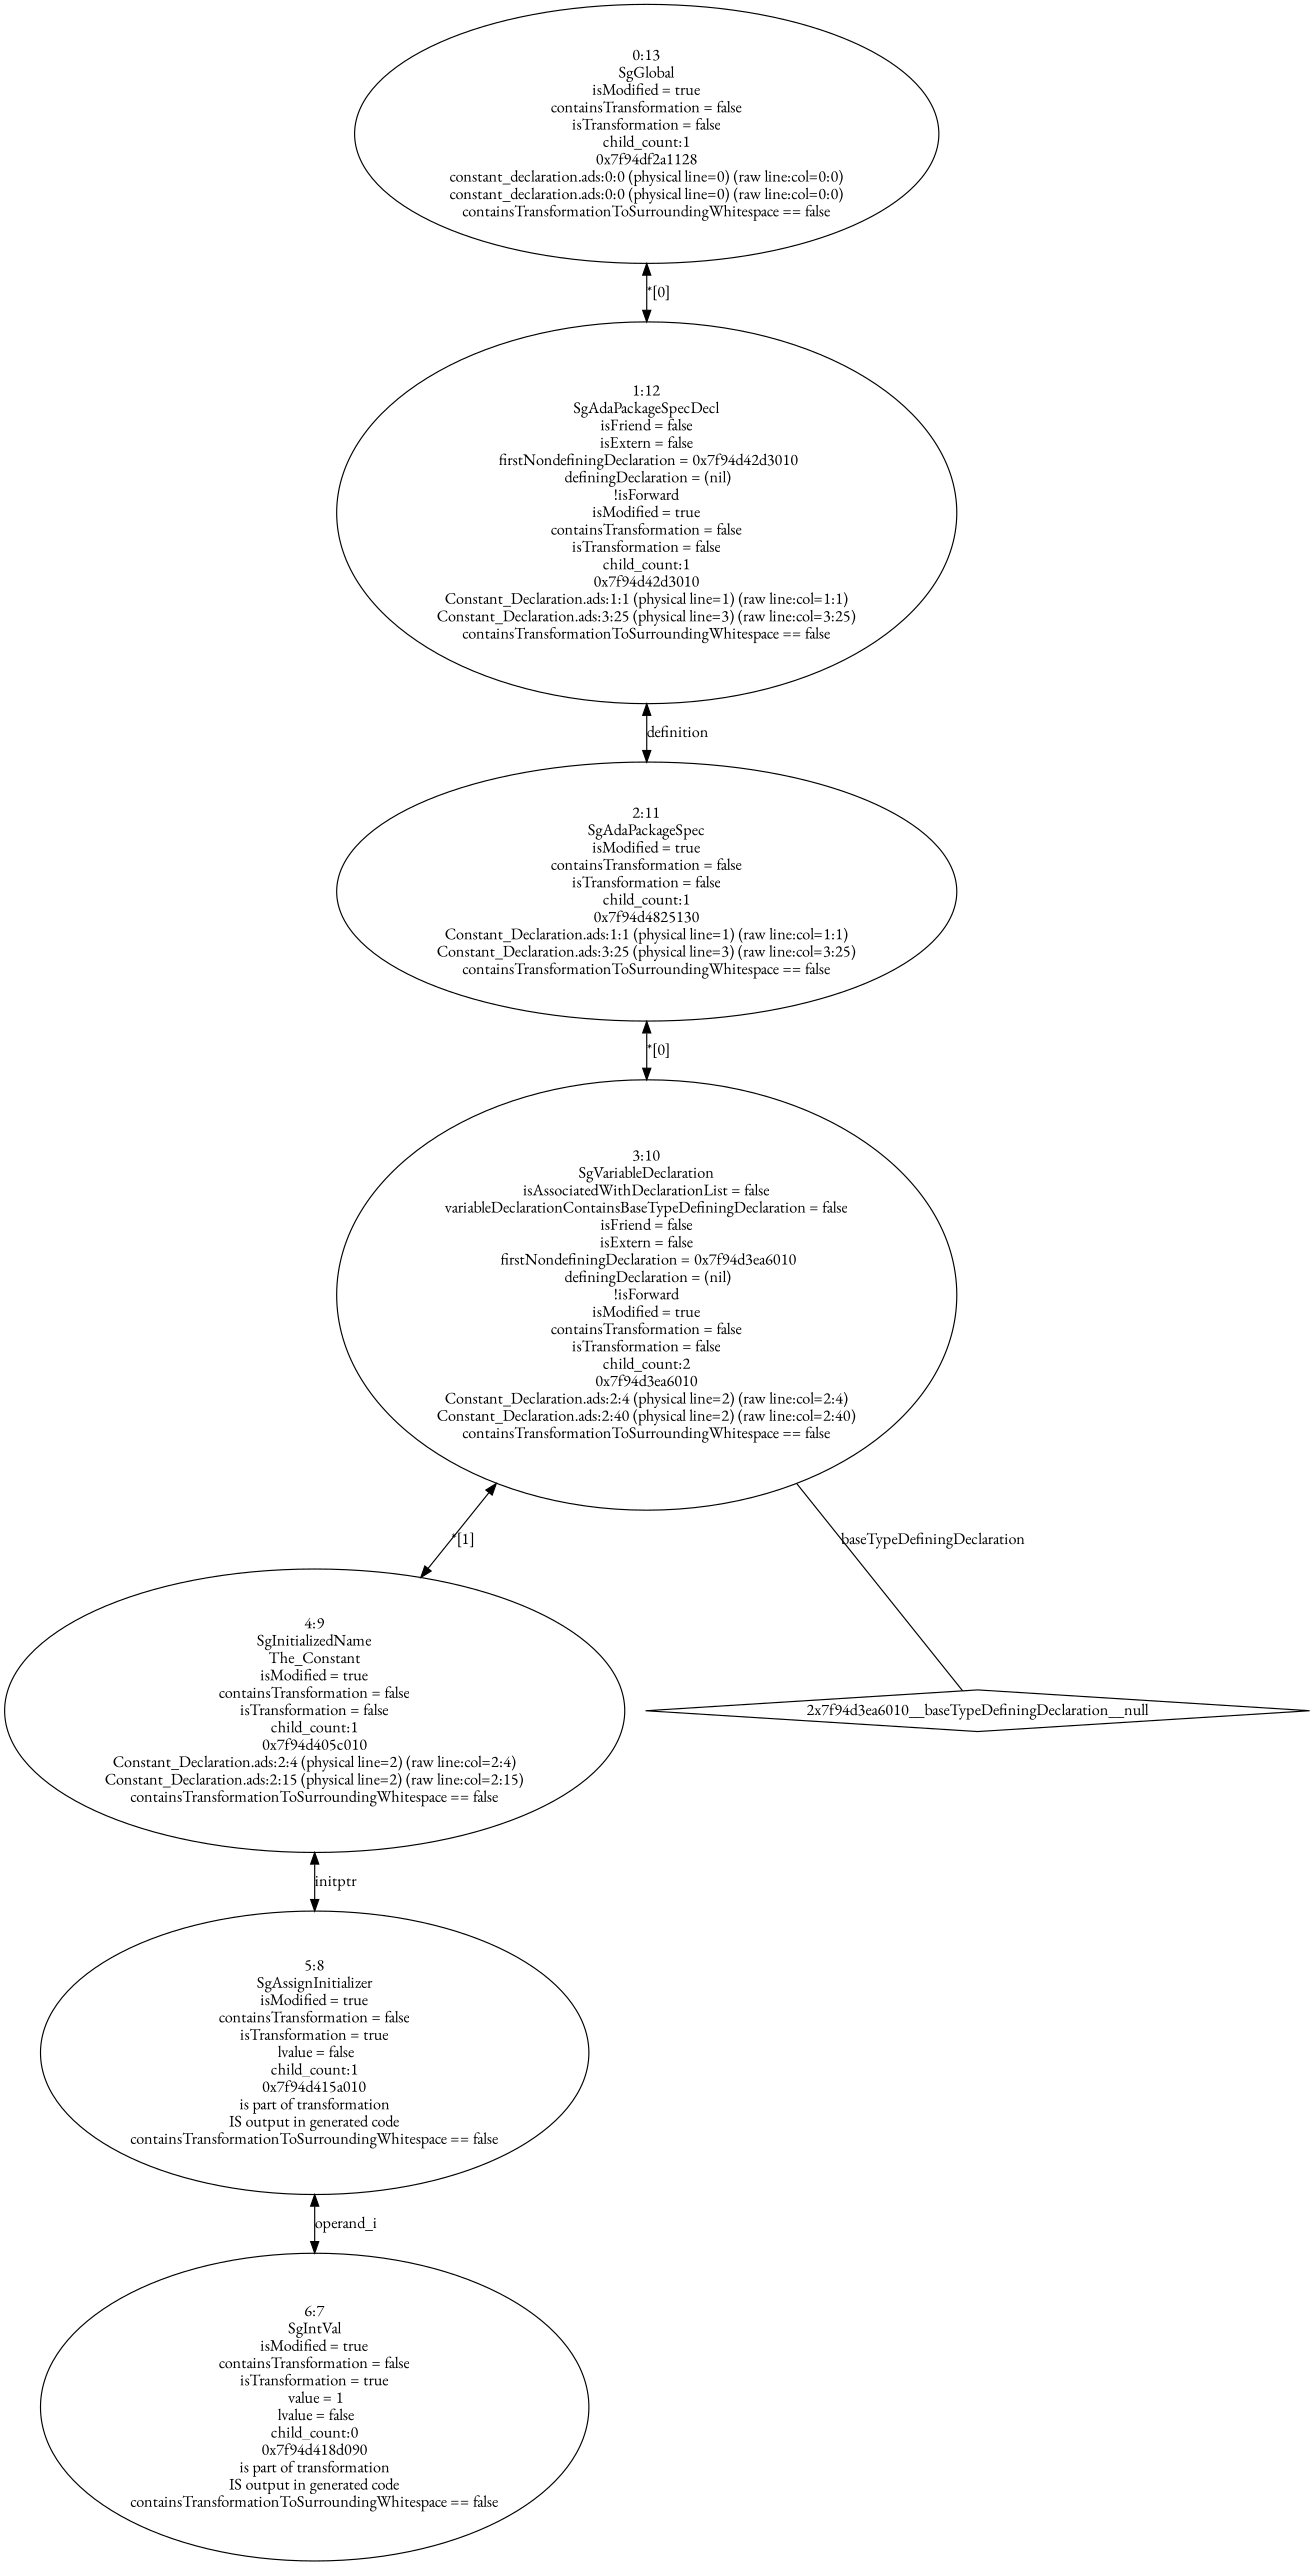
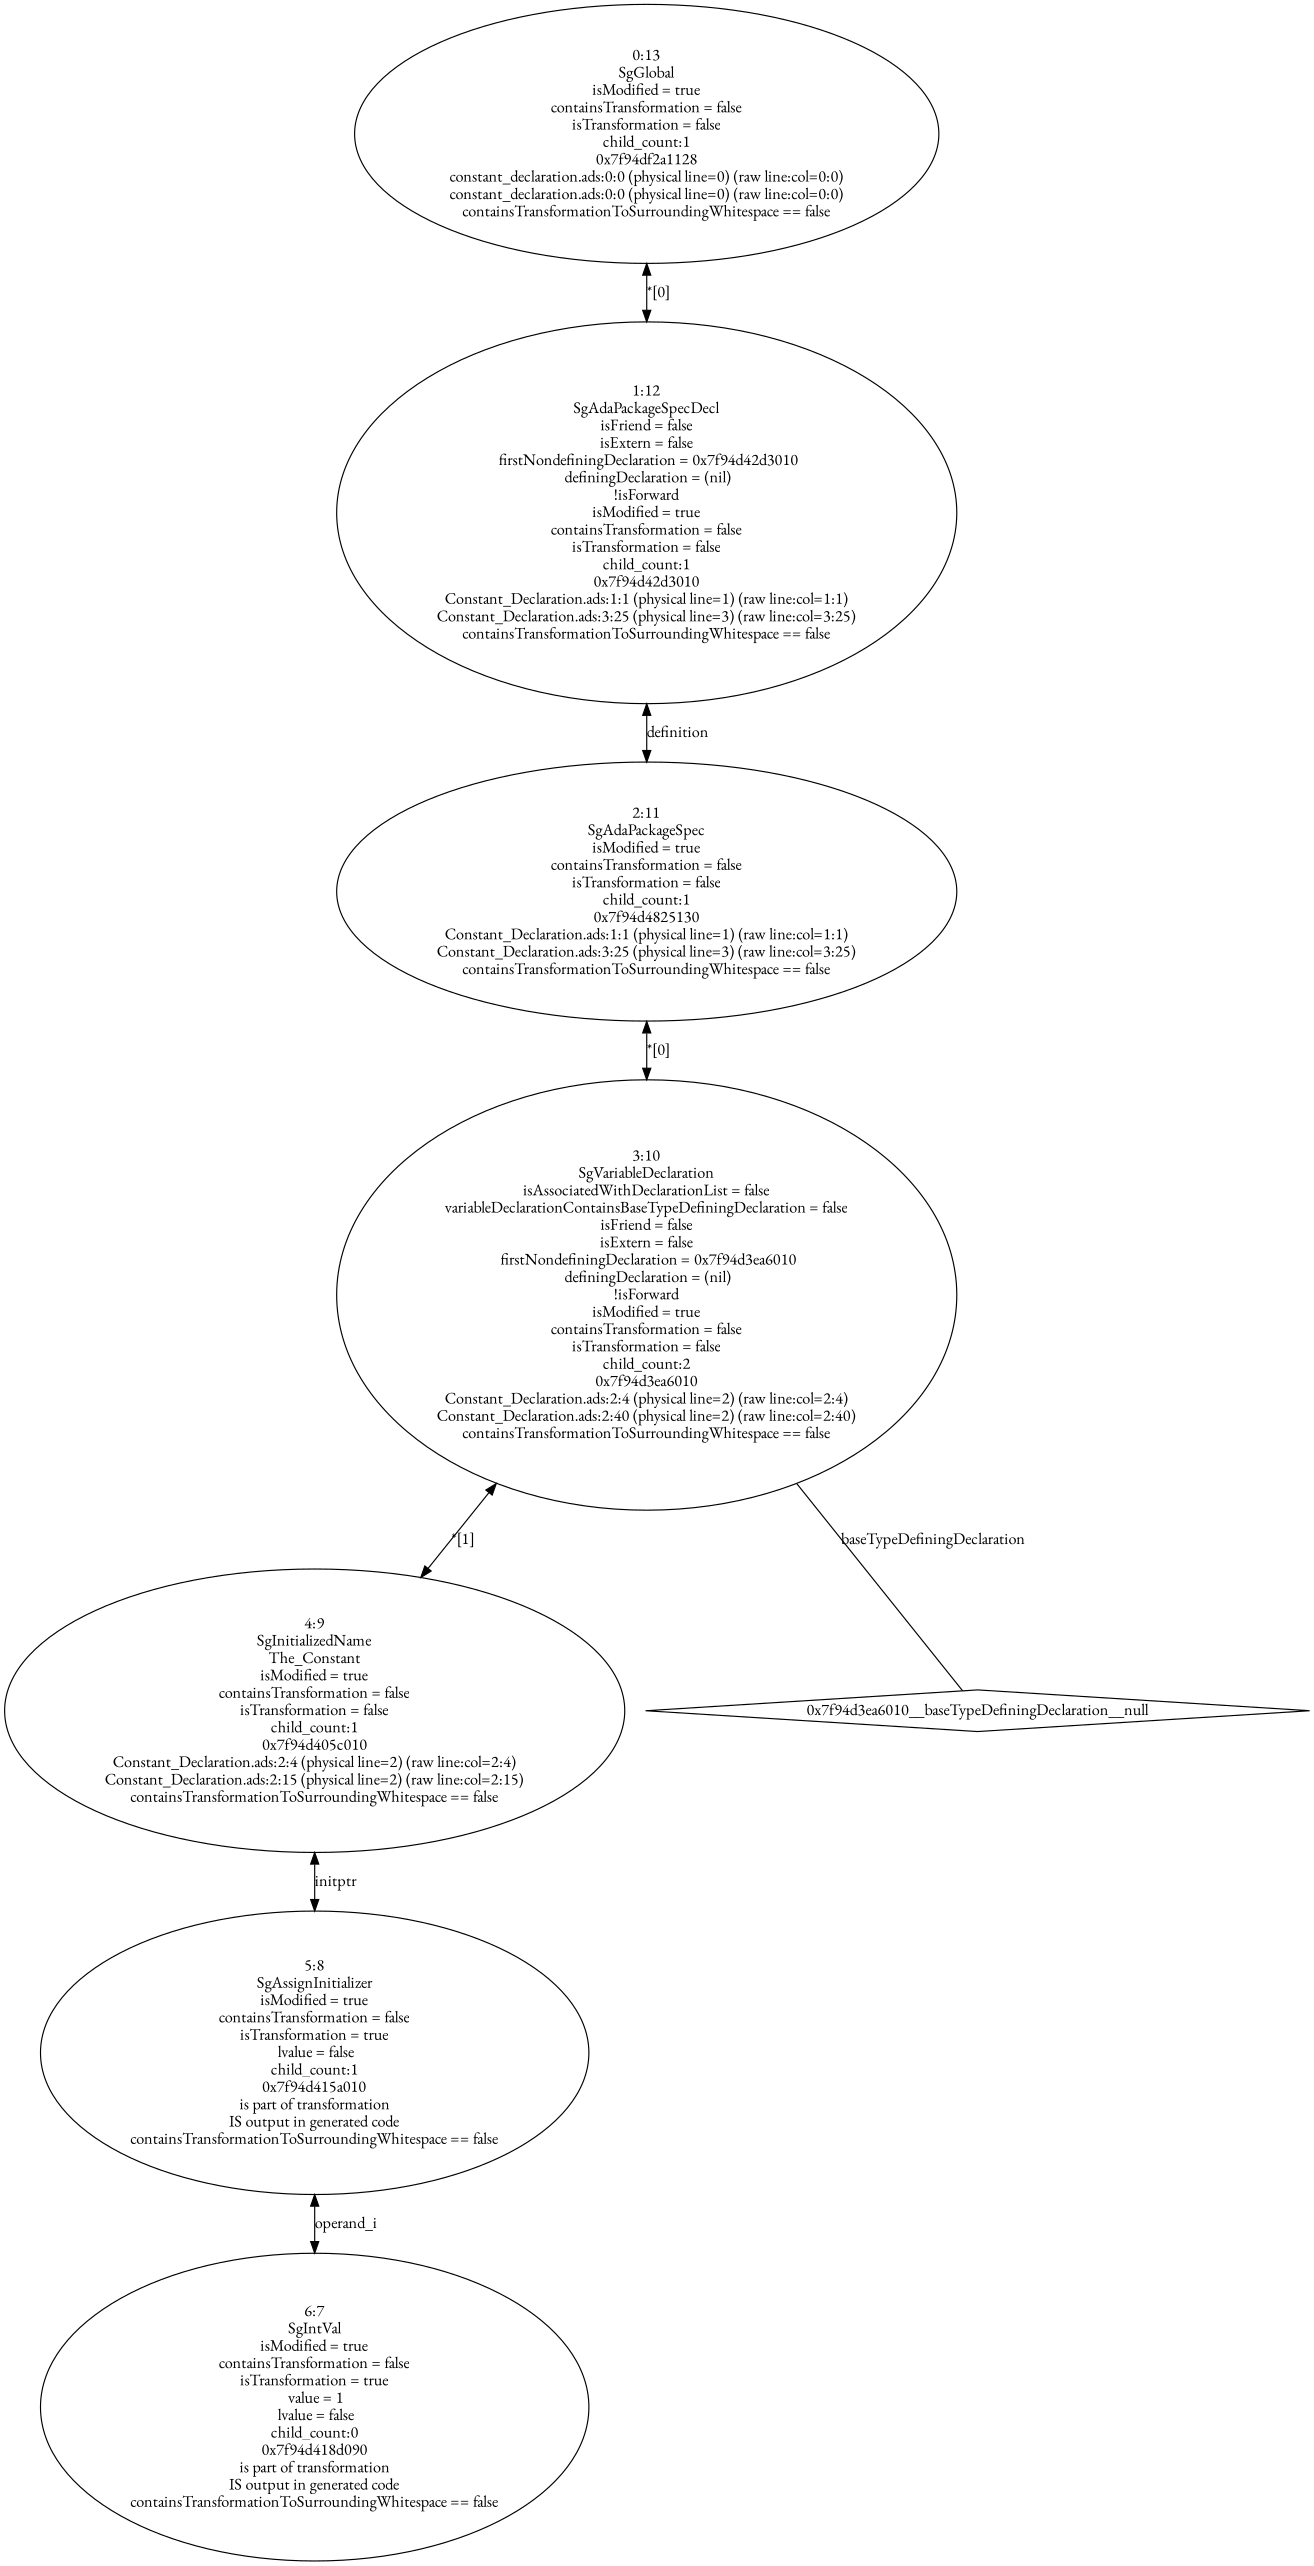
(978, 1711) -> (978, 1711)
